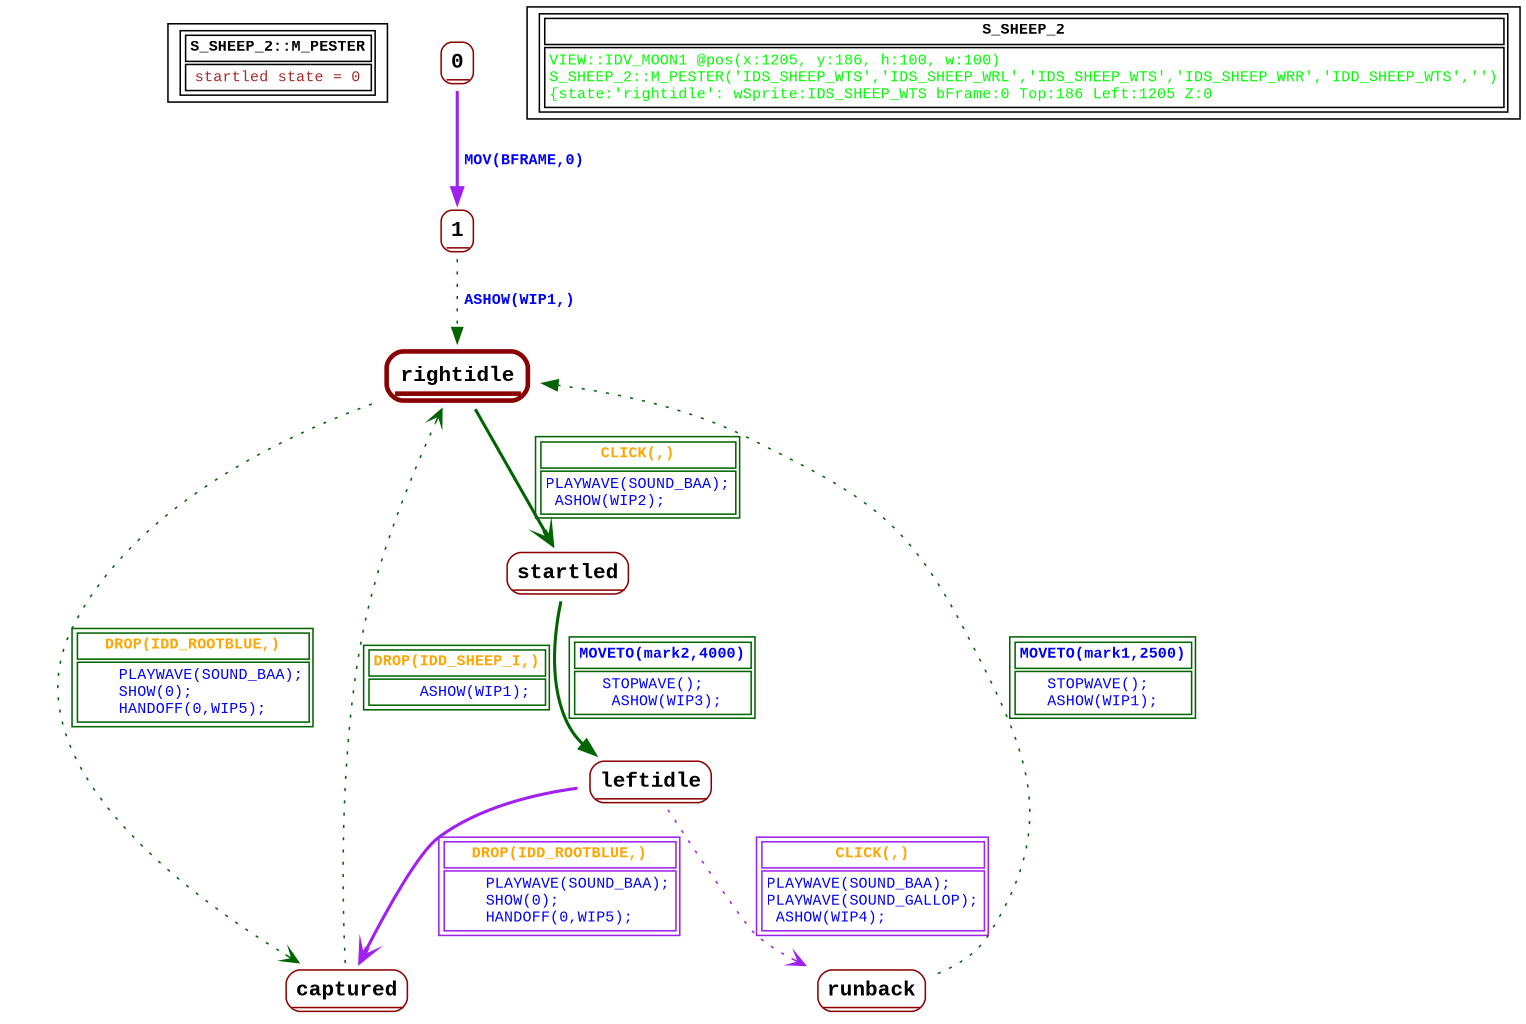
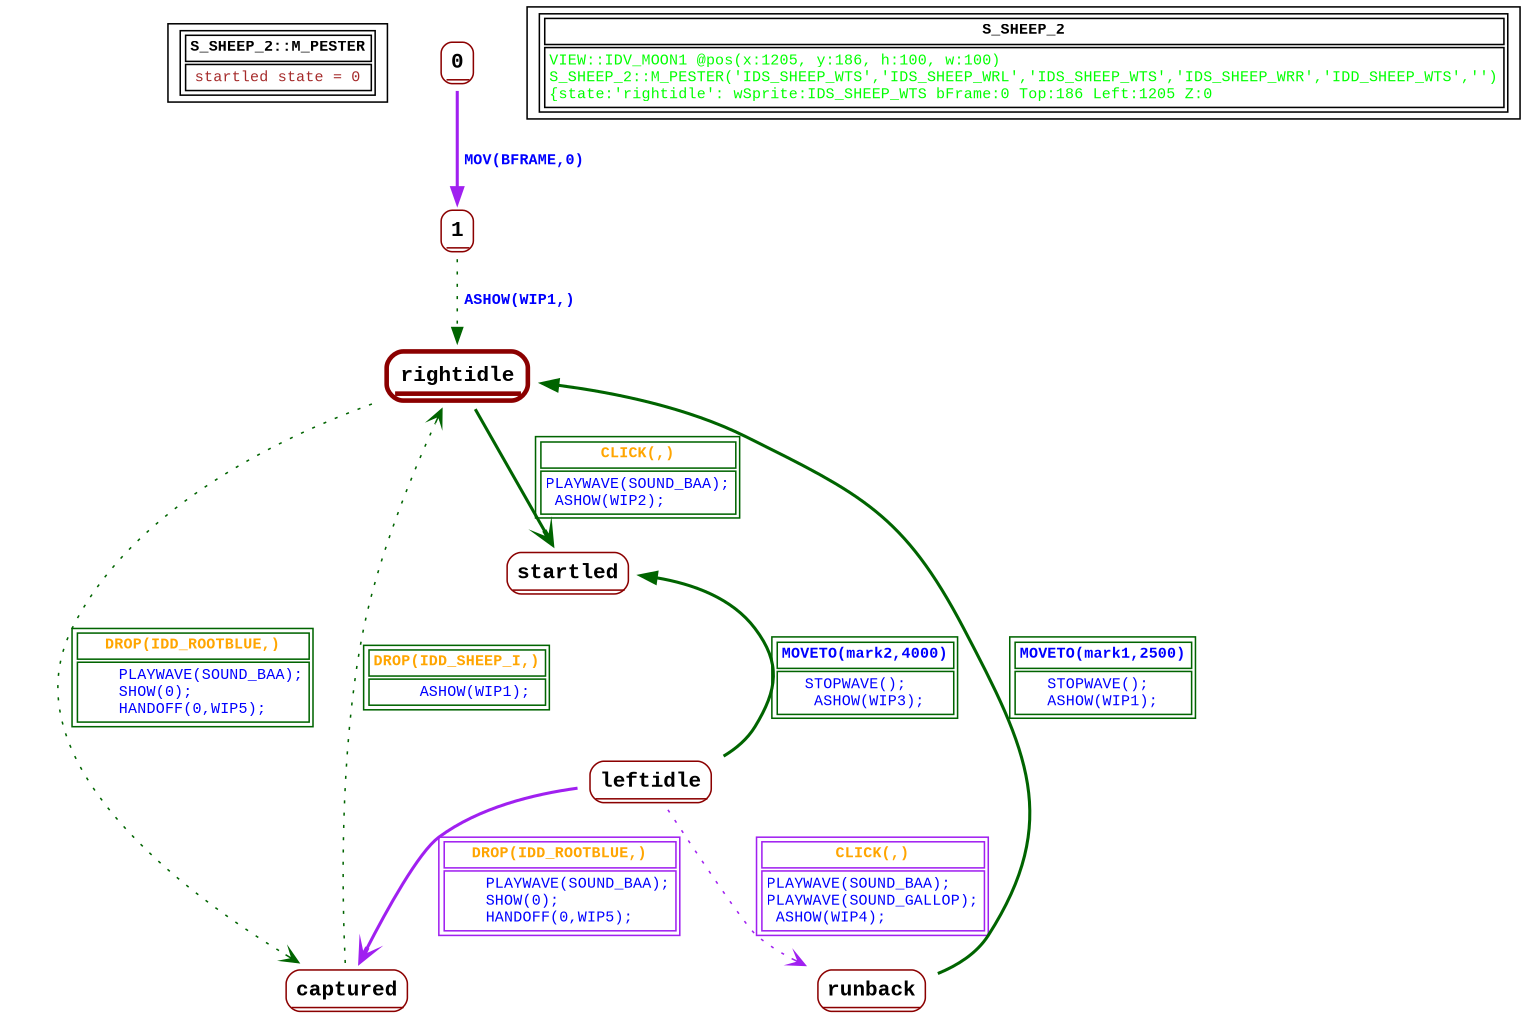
(939, 585) -> (939, 585)
(555, 676) -> (765, 644)
